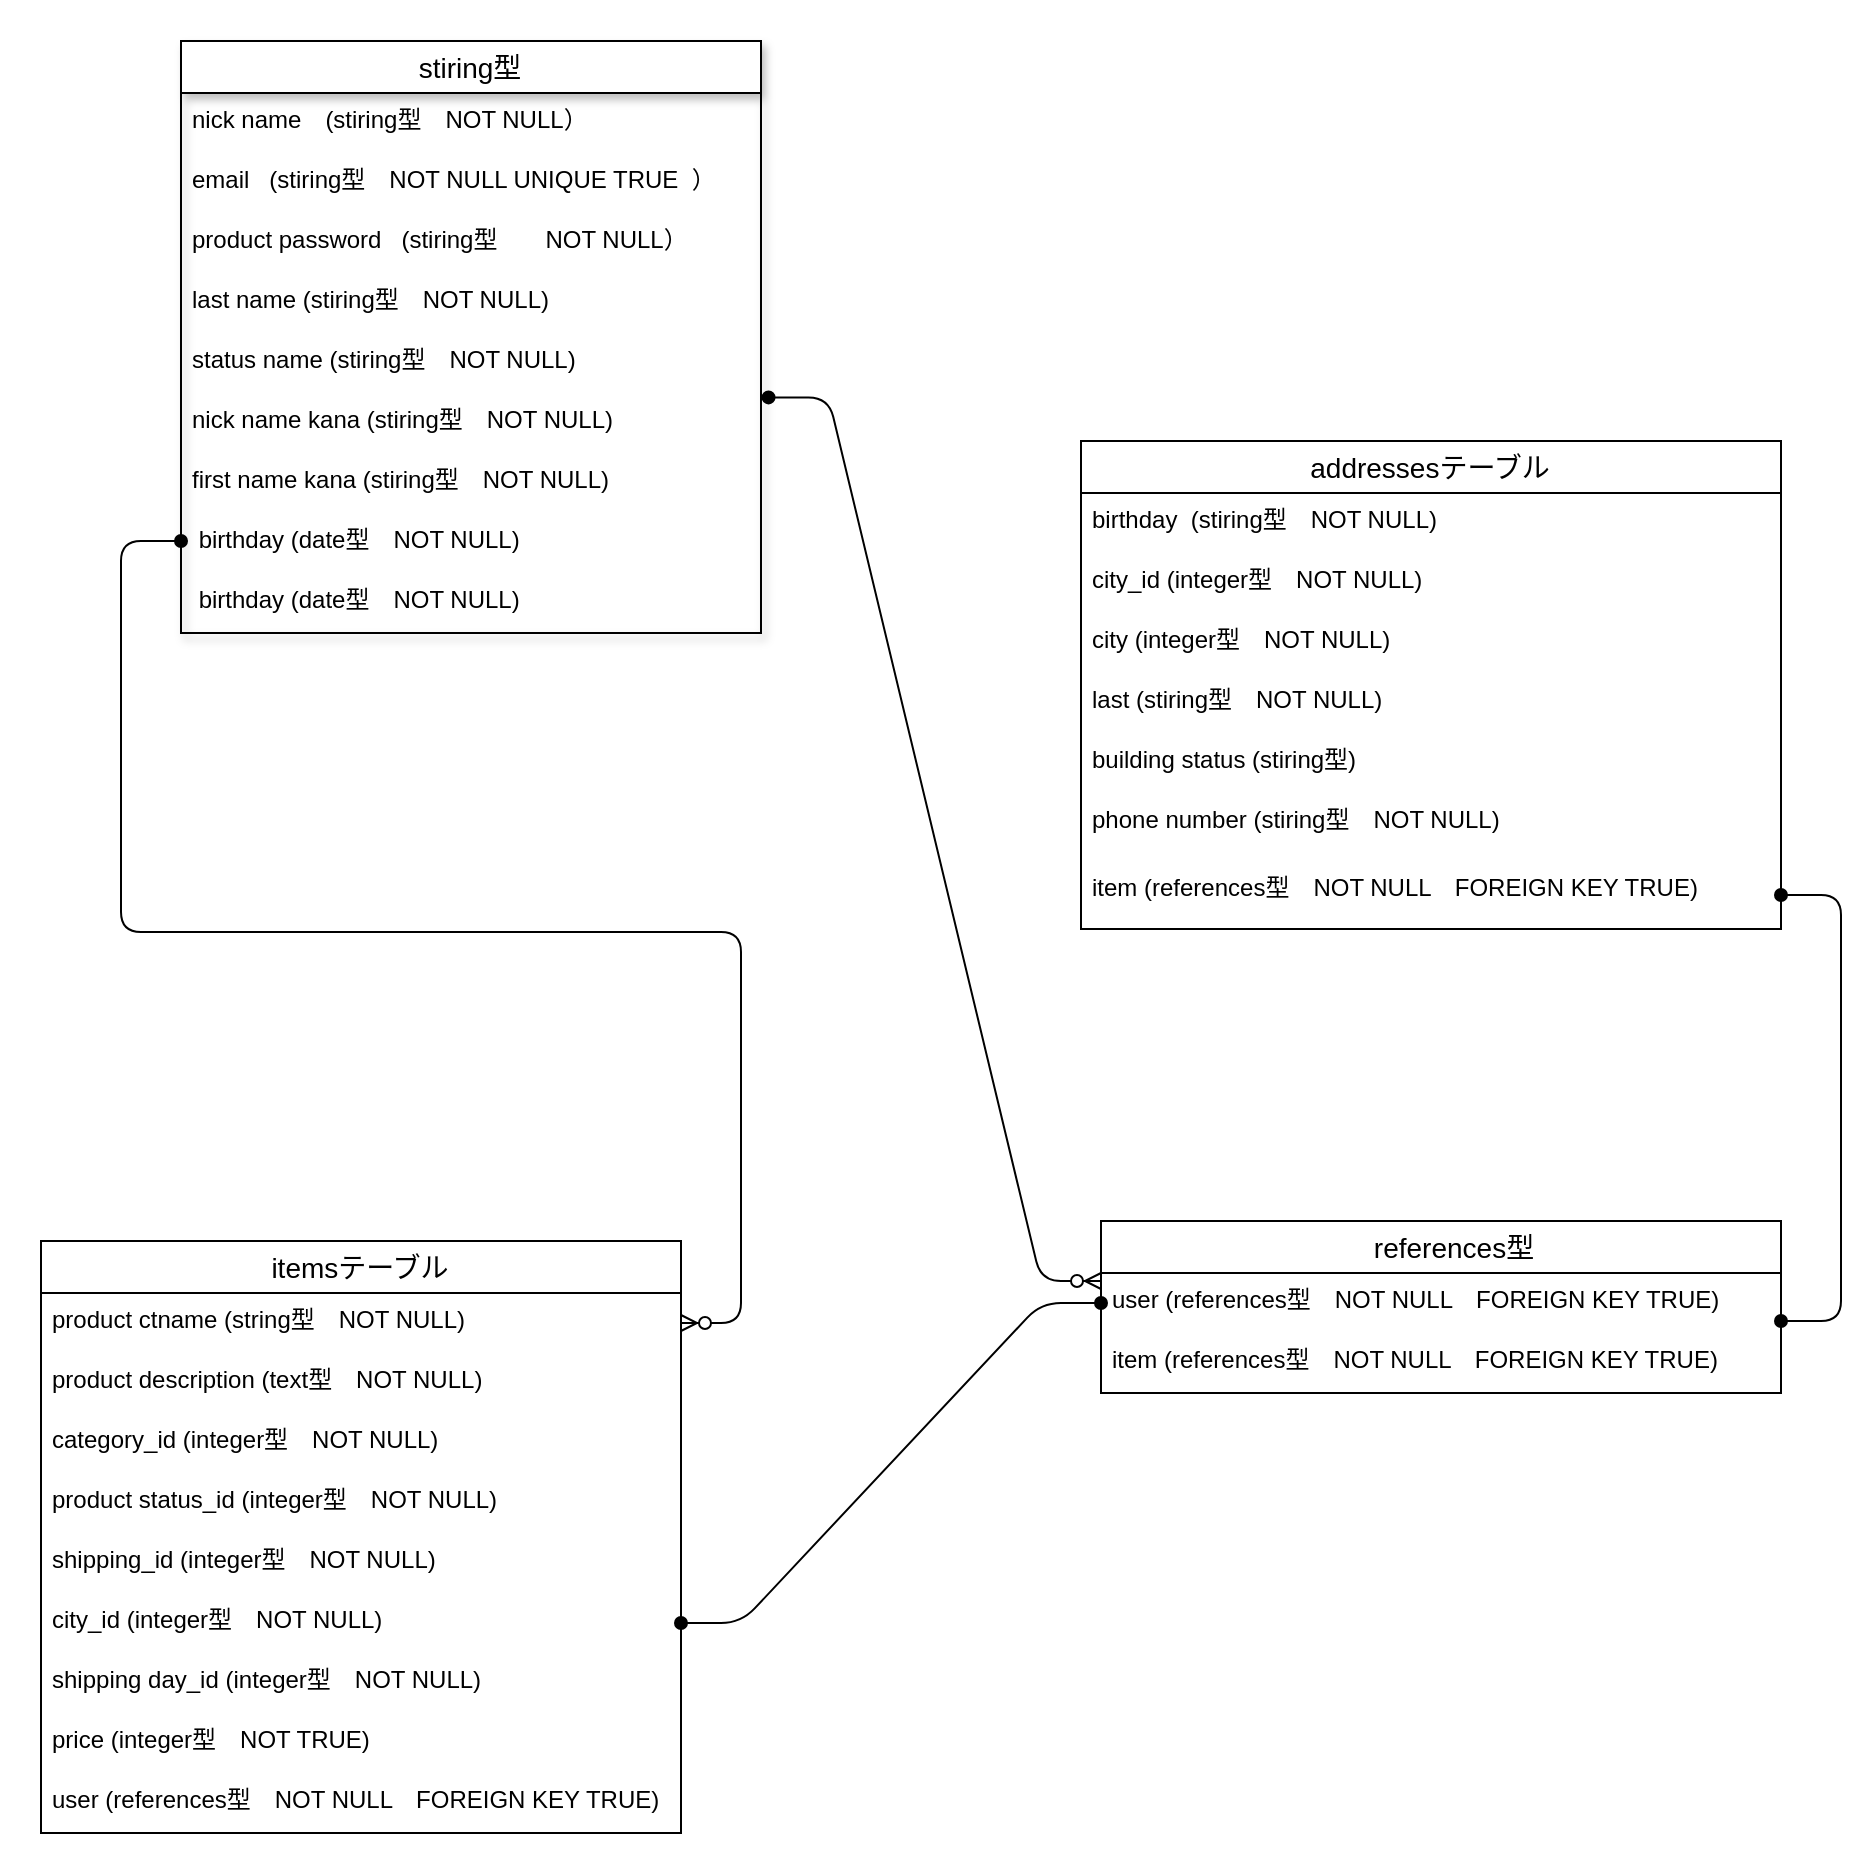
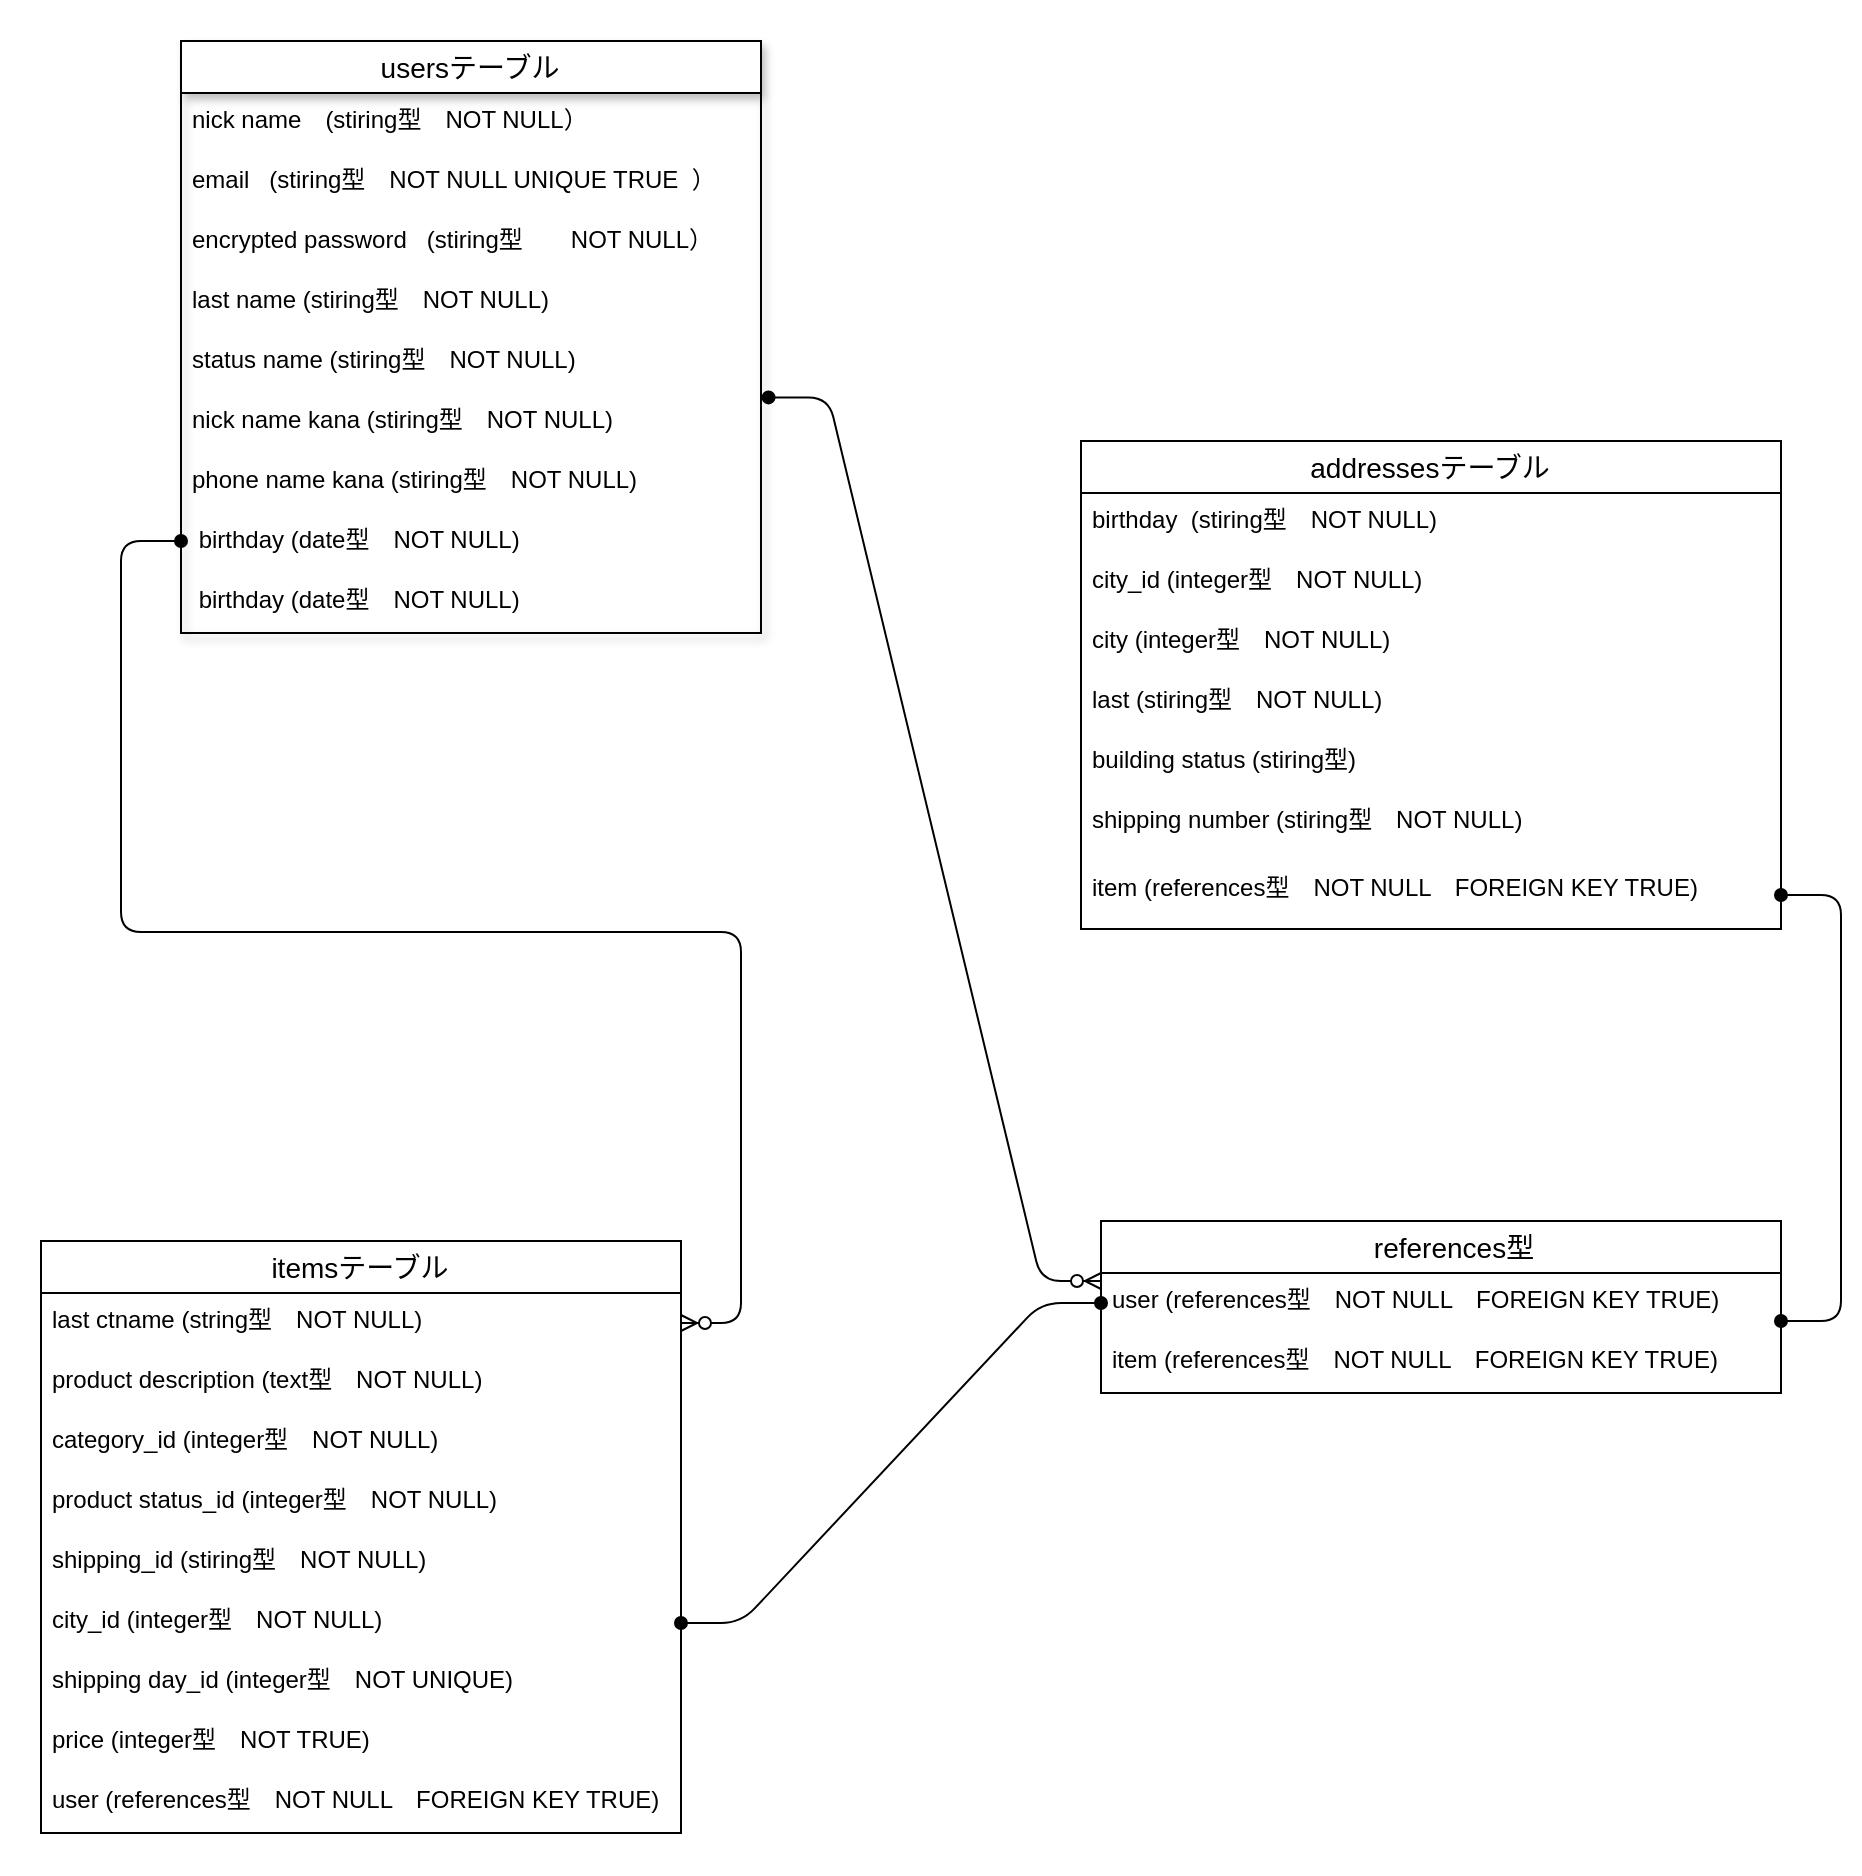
(470, 69) -> (470, 69)
(460, 240) -> (473, 240)
(416, 480) -> (419, 480)
(1302, 820) -> (1316, 820)
(275, 1320) -> (252, 1320)
(252, 1560) -> (249, 1560)
(276, 1680) -> (289, 1680)
